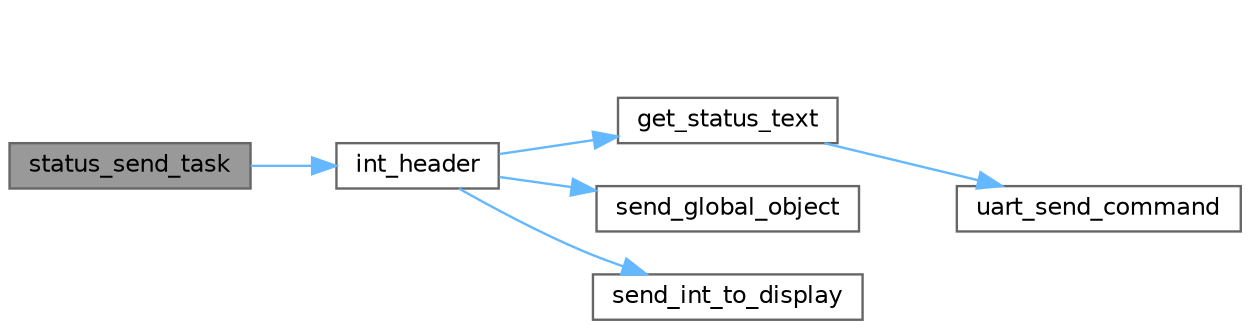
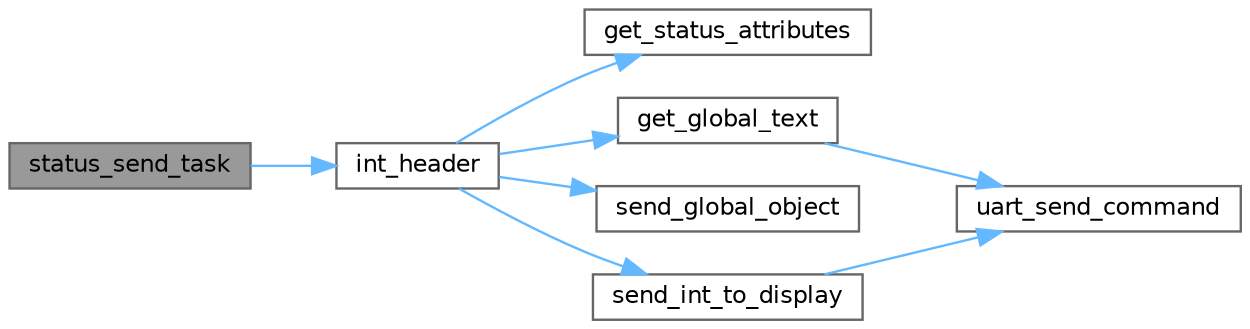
none -> (728, 32)
(728, 120) -> (728, 120)
none -> (901, 256)
